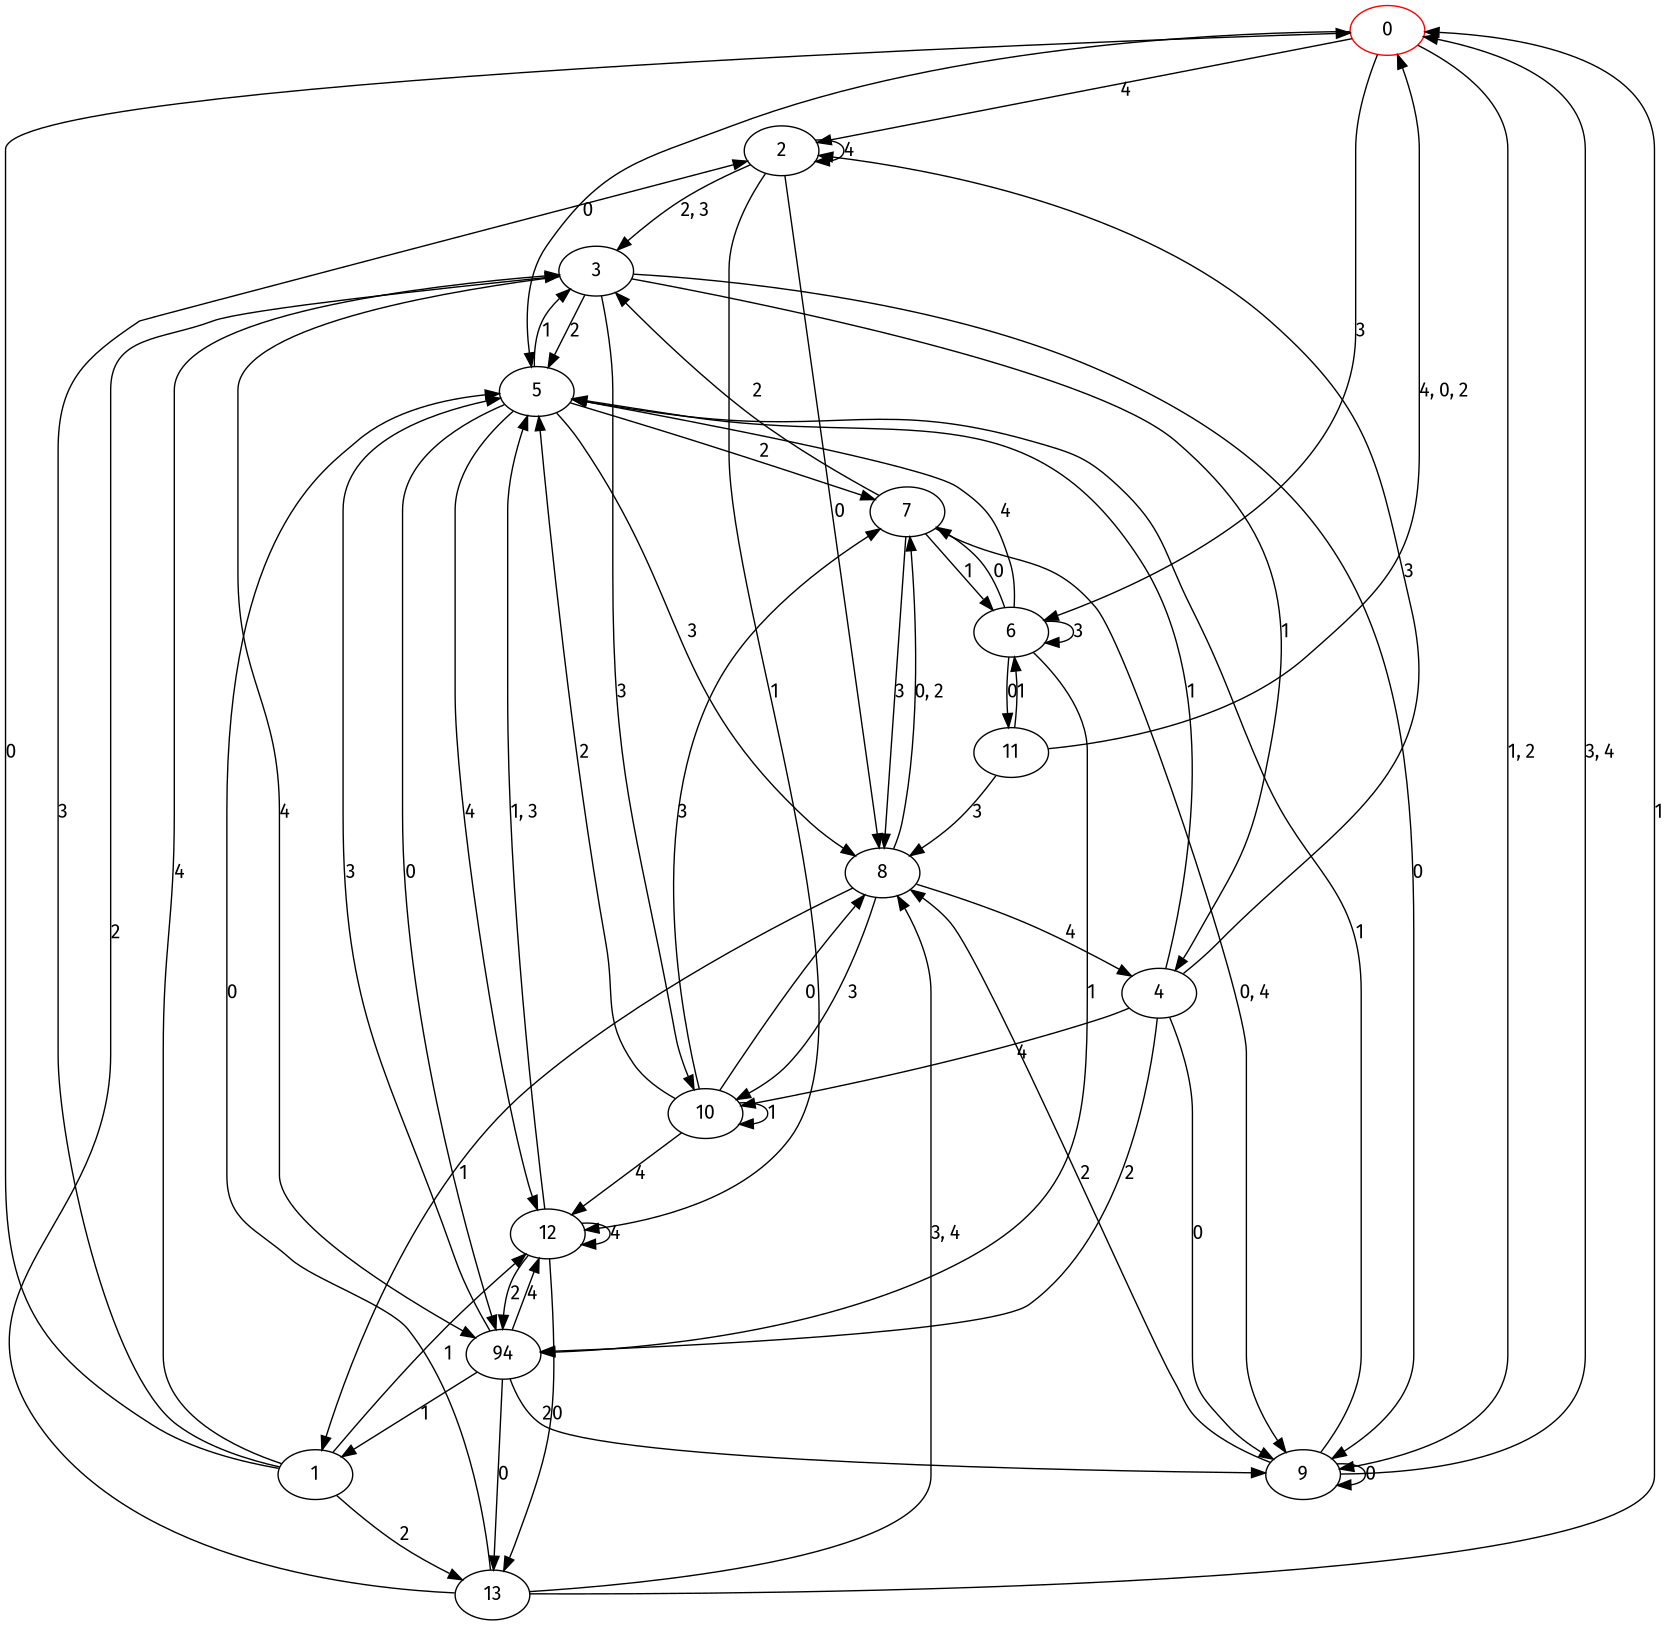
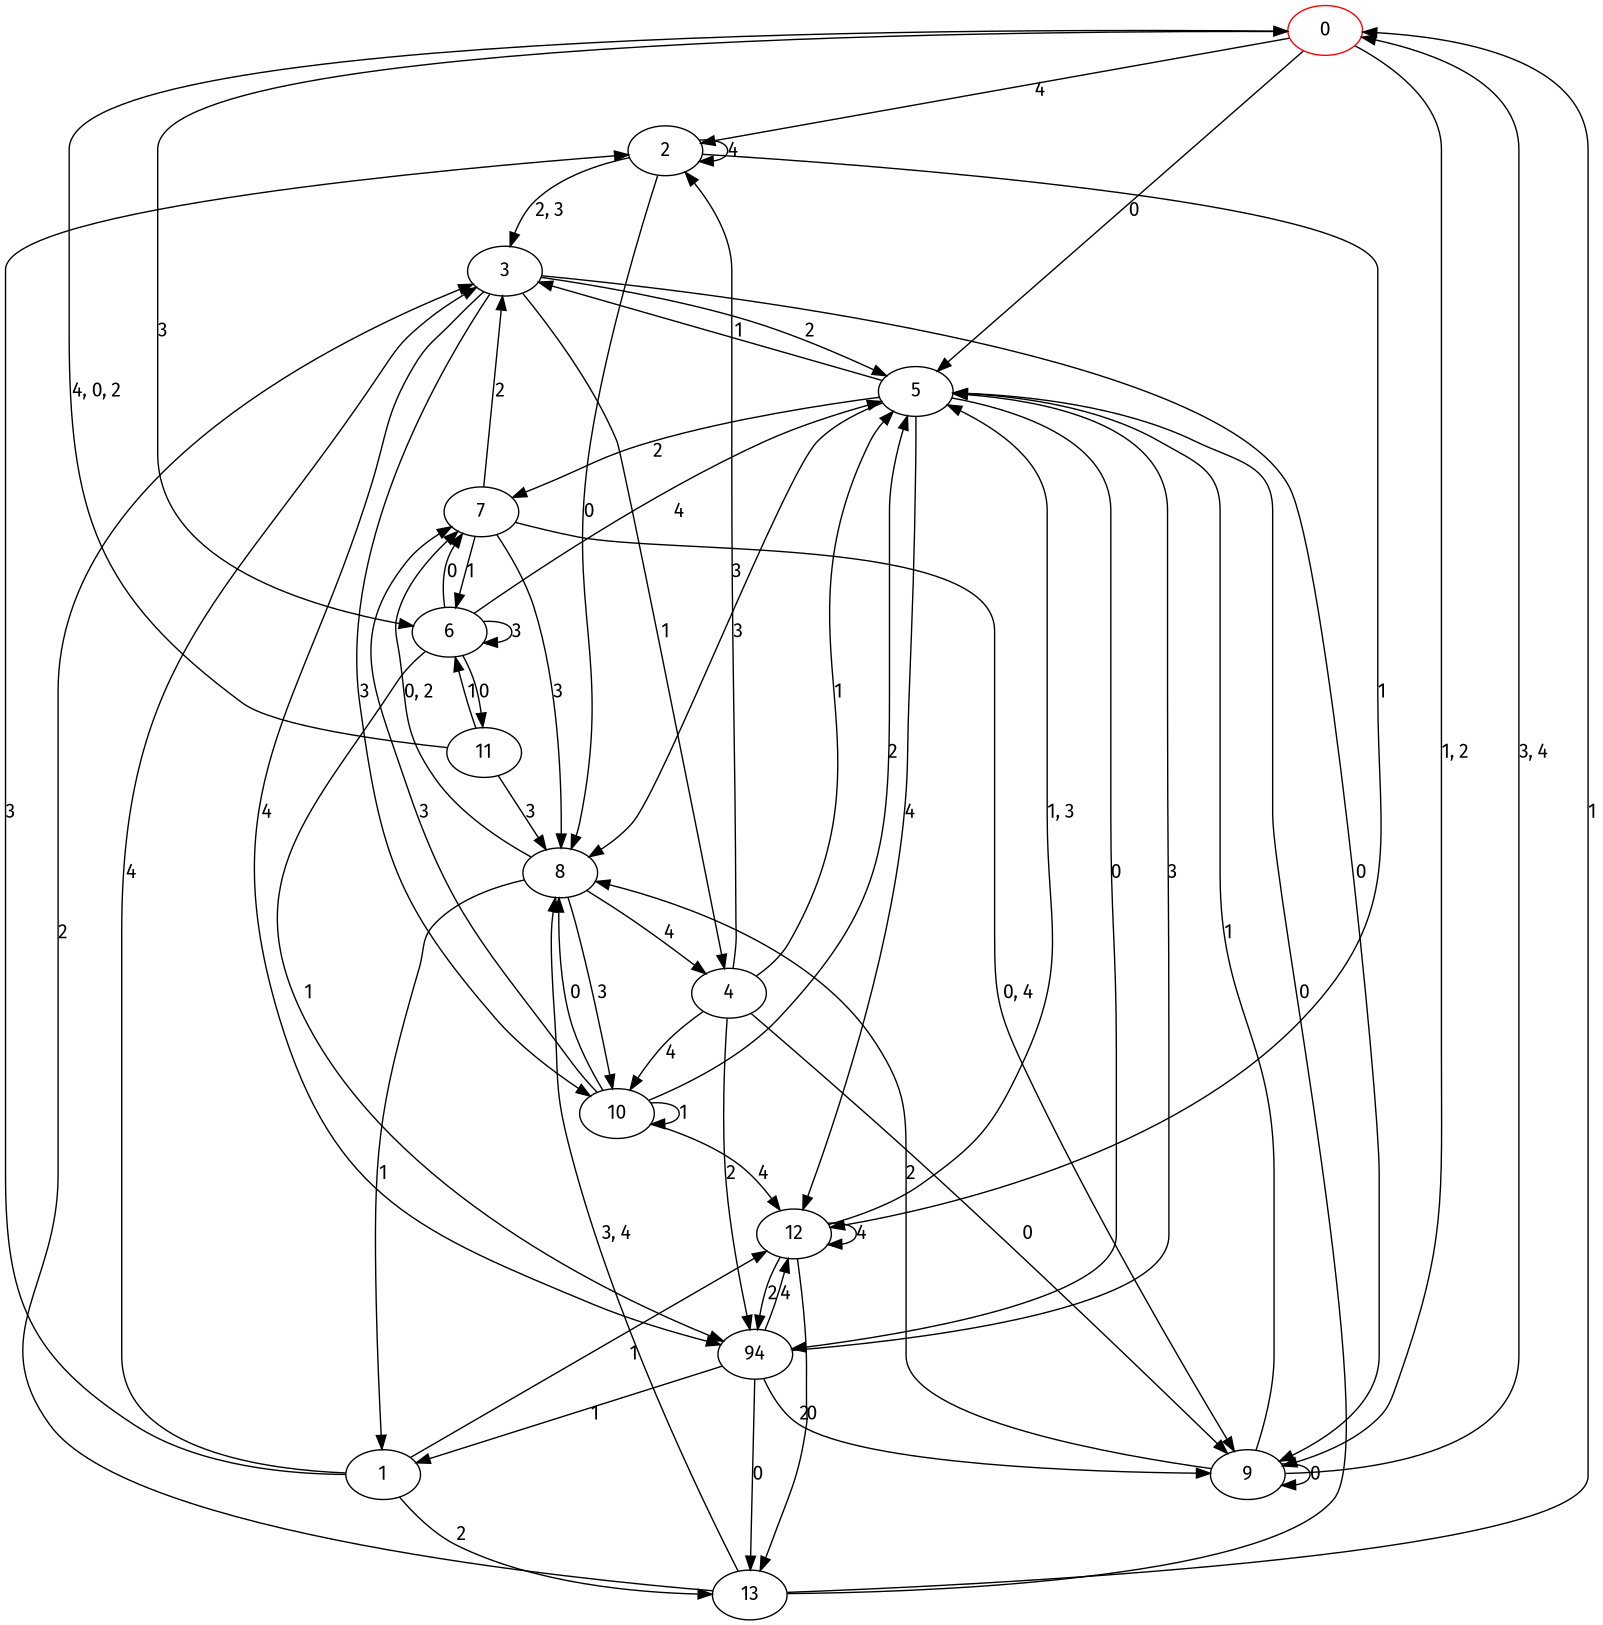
(6, 213) -> none
